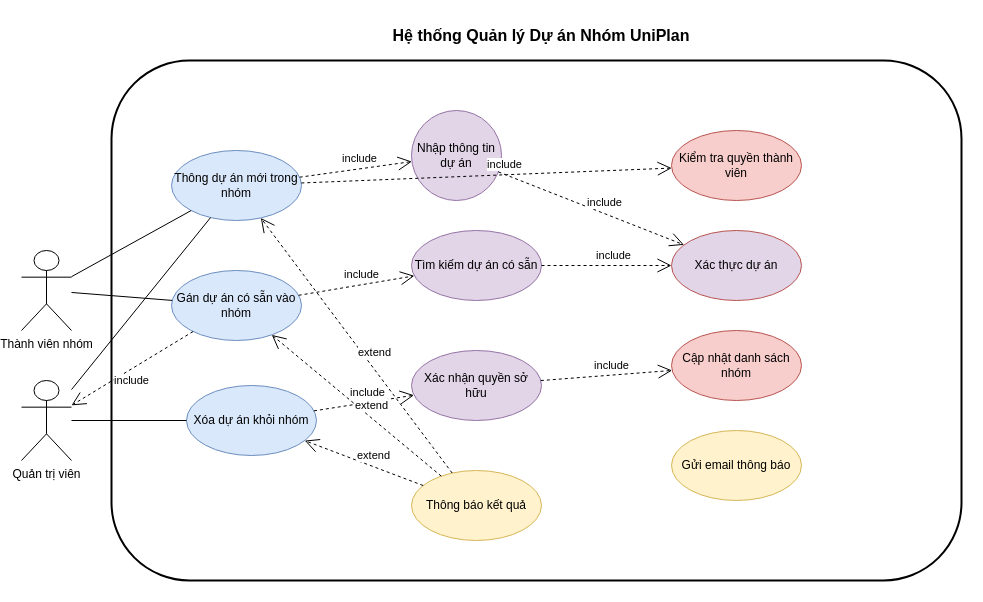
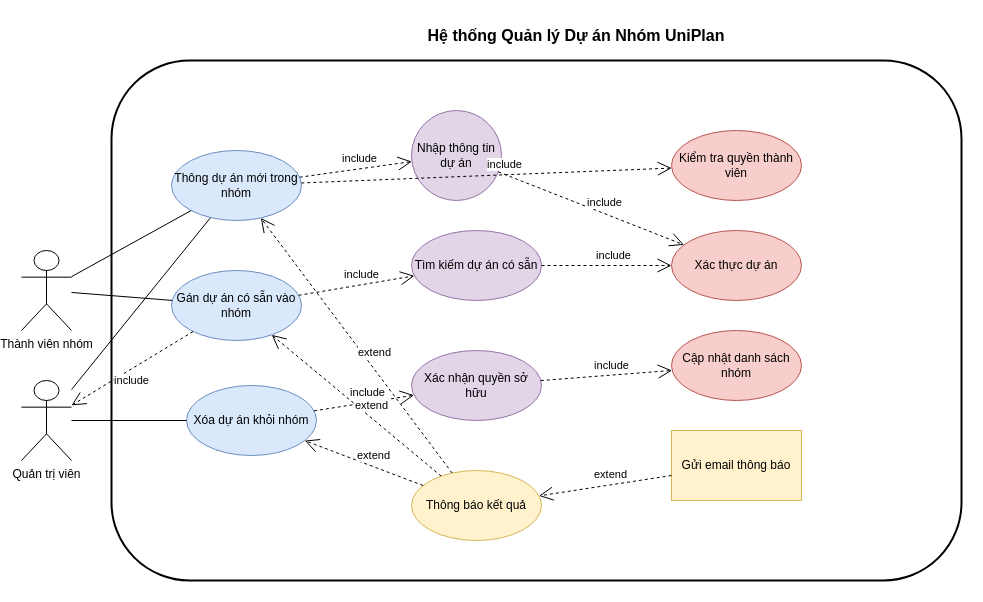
(542, 36) -> (577, 36)
(737, 266) -> (737, 266)
(737, 466) -> (737, 466)
none -> (607, 485)
